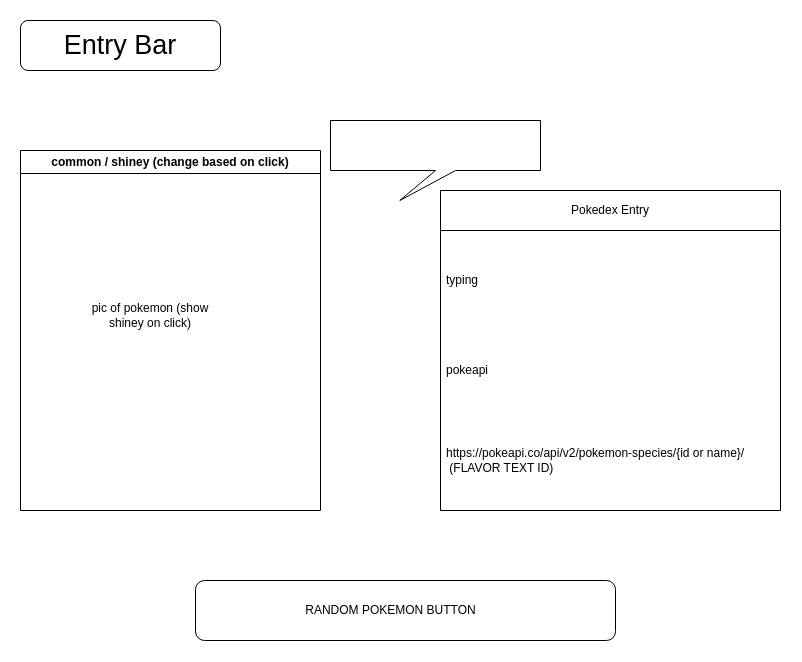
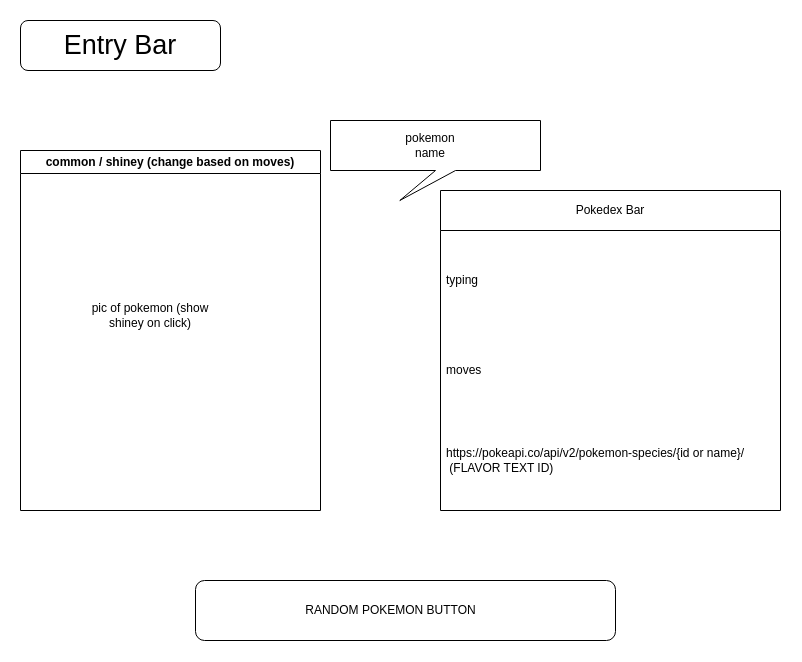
none -> (431, 146)
(171, 163) -> (171, 163)
(611, 211) -> (611, 211)
(468, 371) -> (463, 371)
